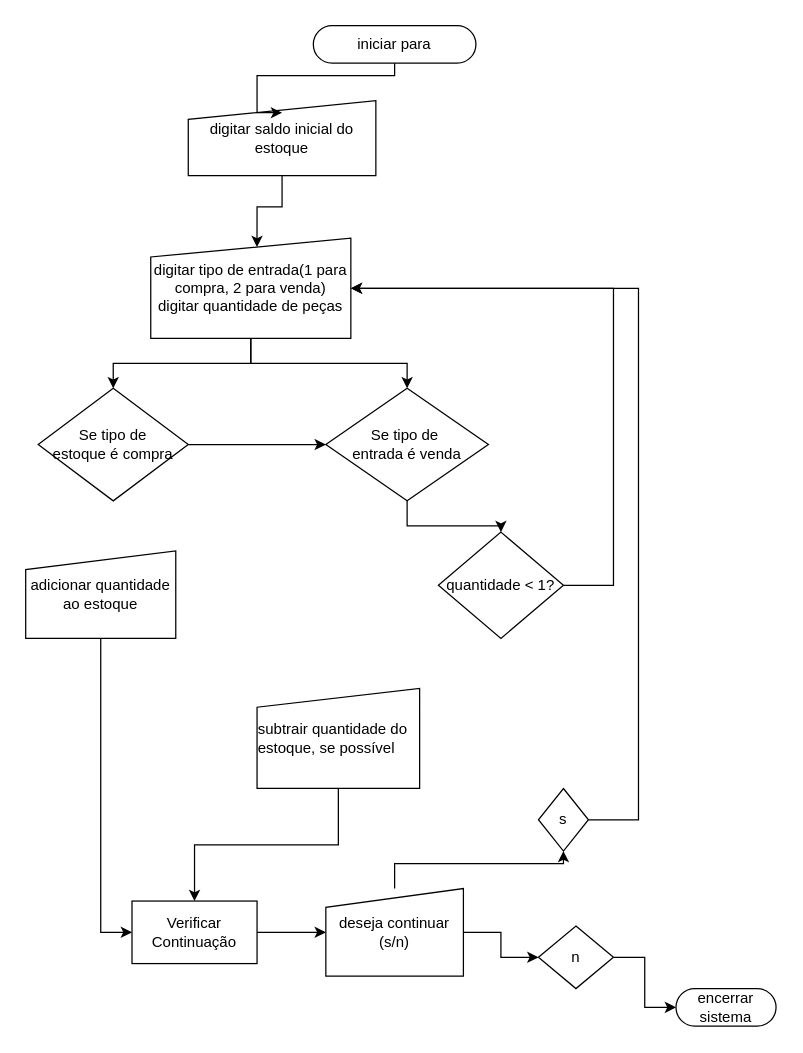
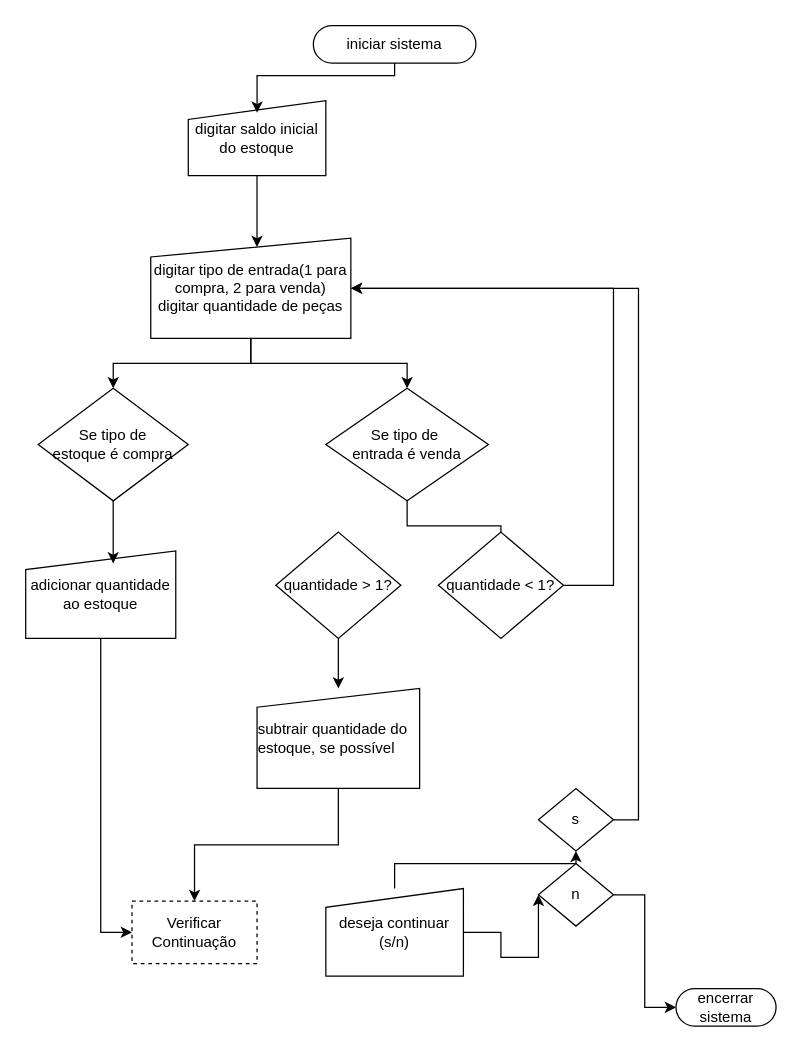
(394, 44) -> (394, 44)
(282, 138) -> (257, 138)
(252, 444) -> (113, 528)
(498, 526) -> (500, 526)
none -> (338, 585)
none -> (338, 659)
(563, 819) -> (576, 819)
(194, 932) -> (194, 932)
(287, 932) -> none
(576, 957) -> (576, 894)
